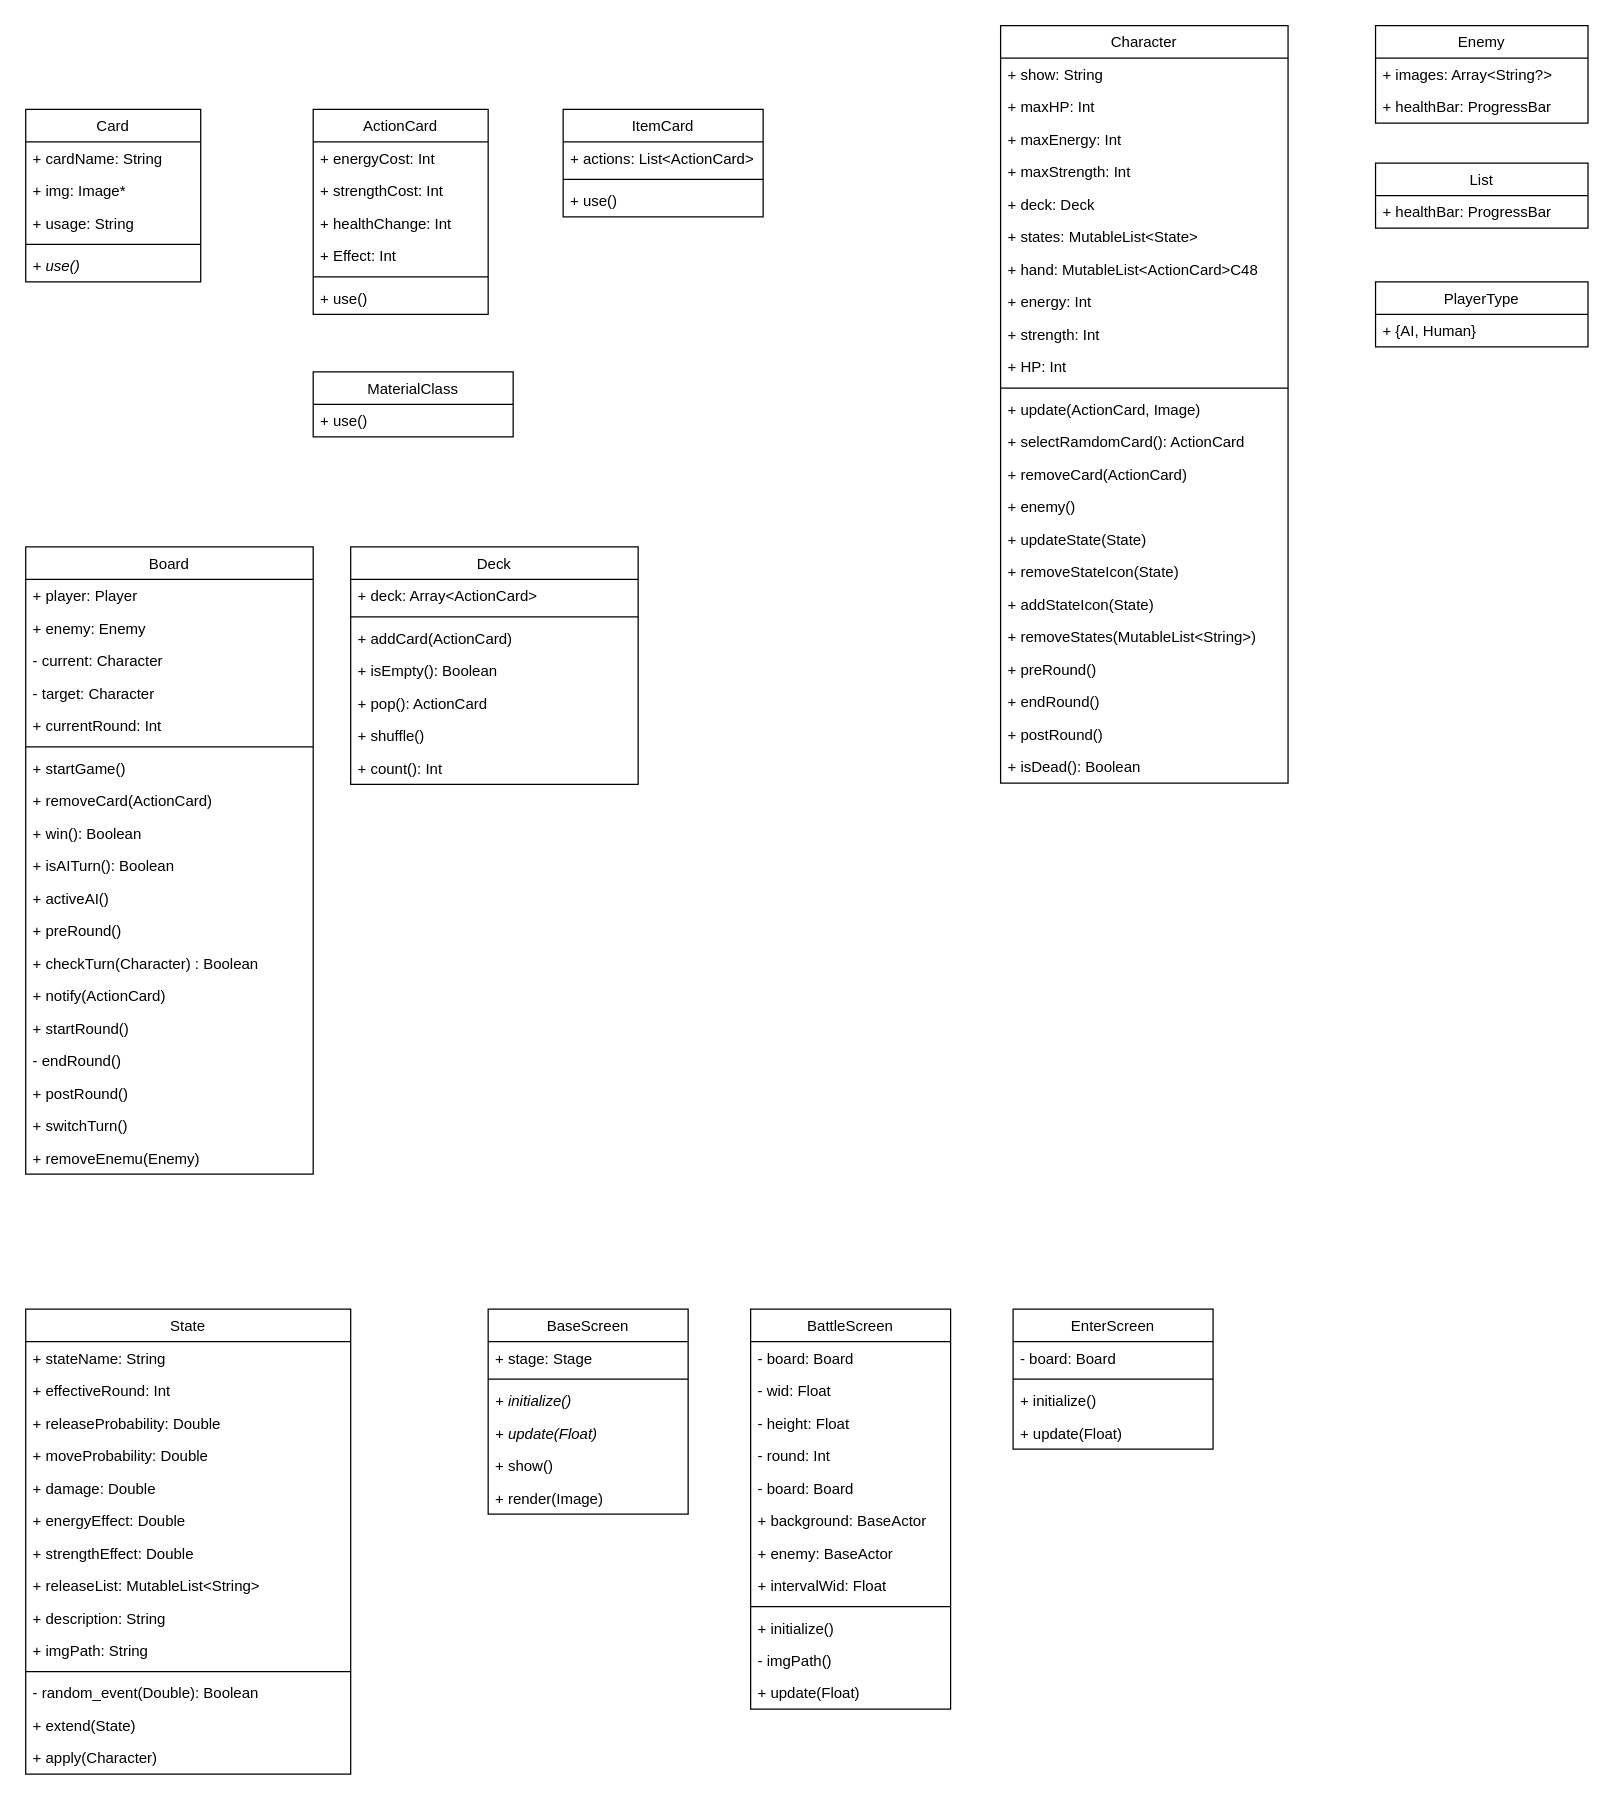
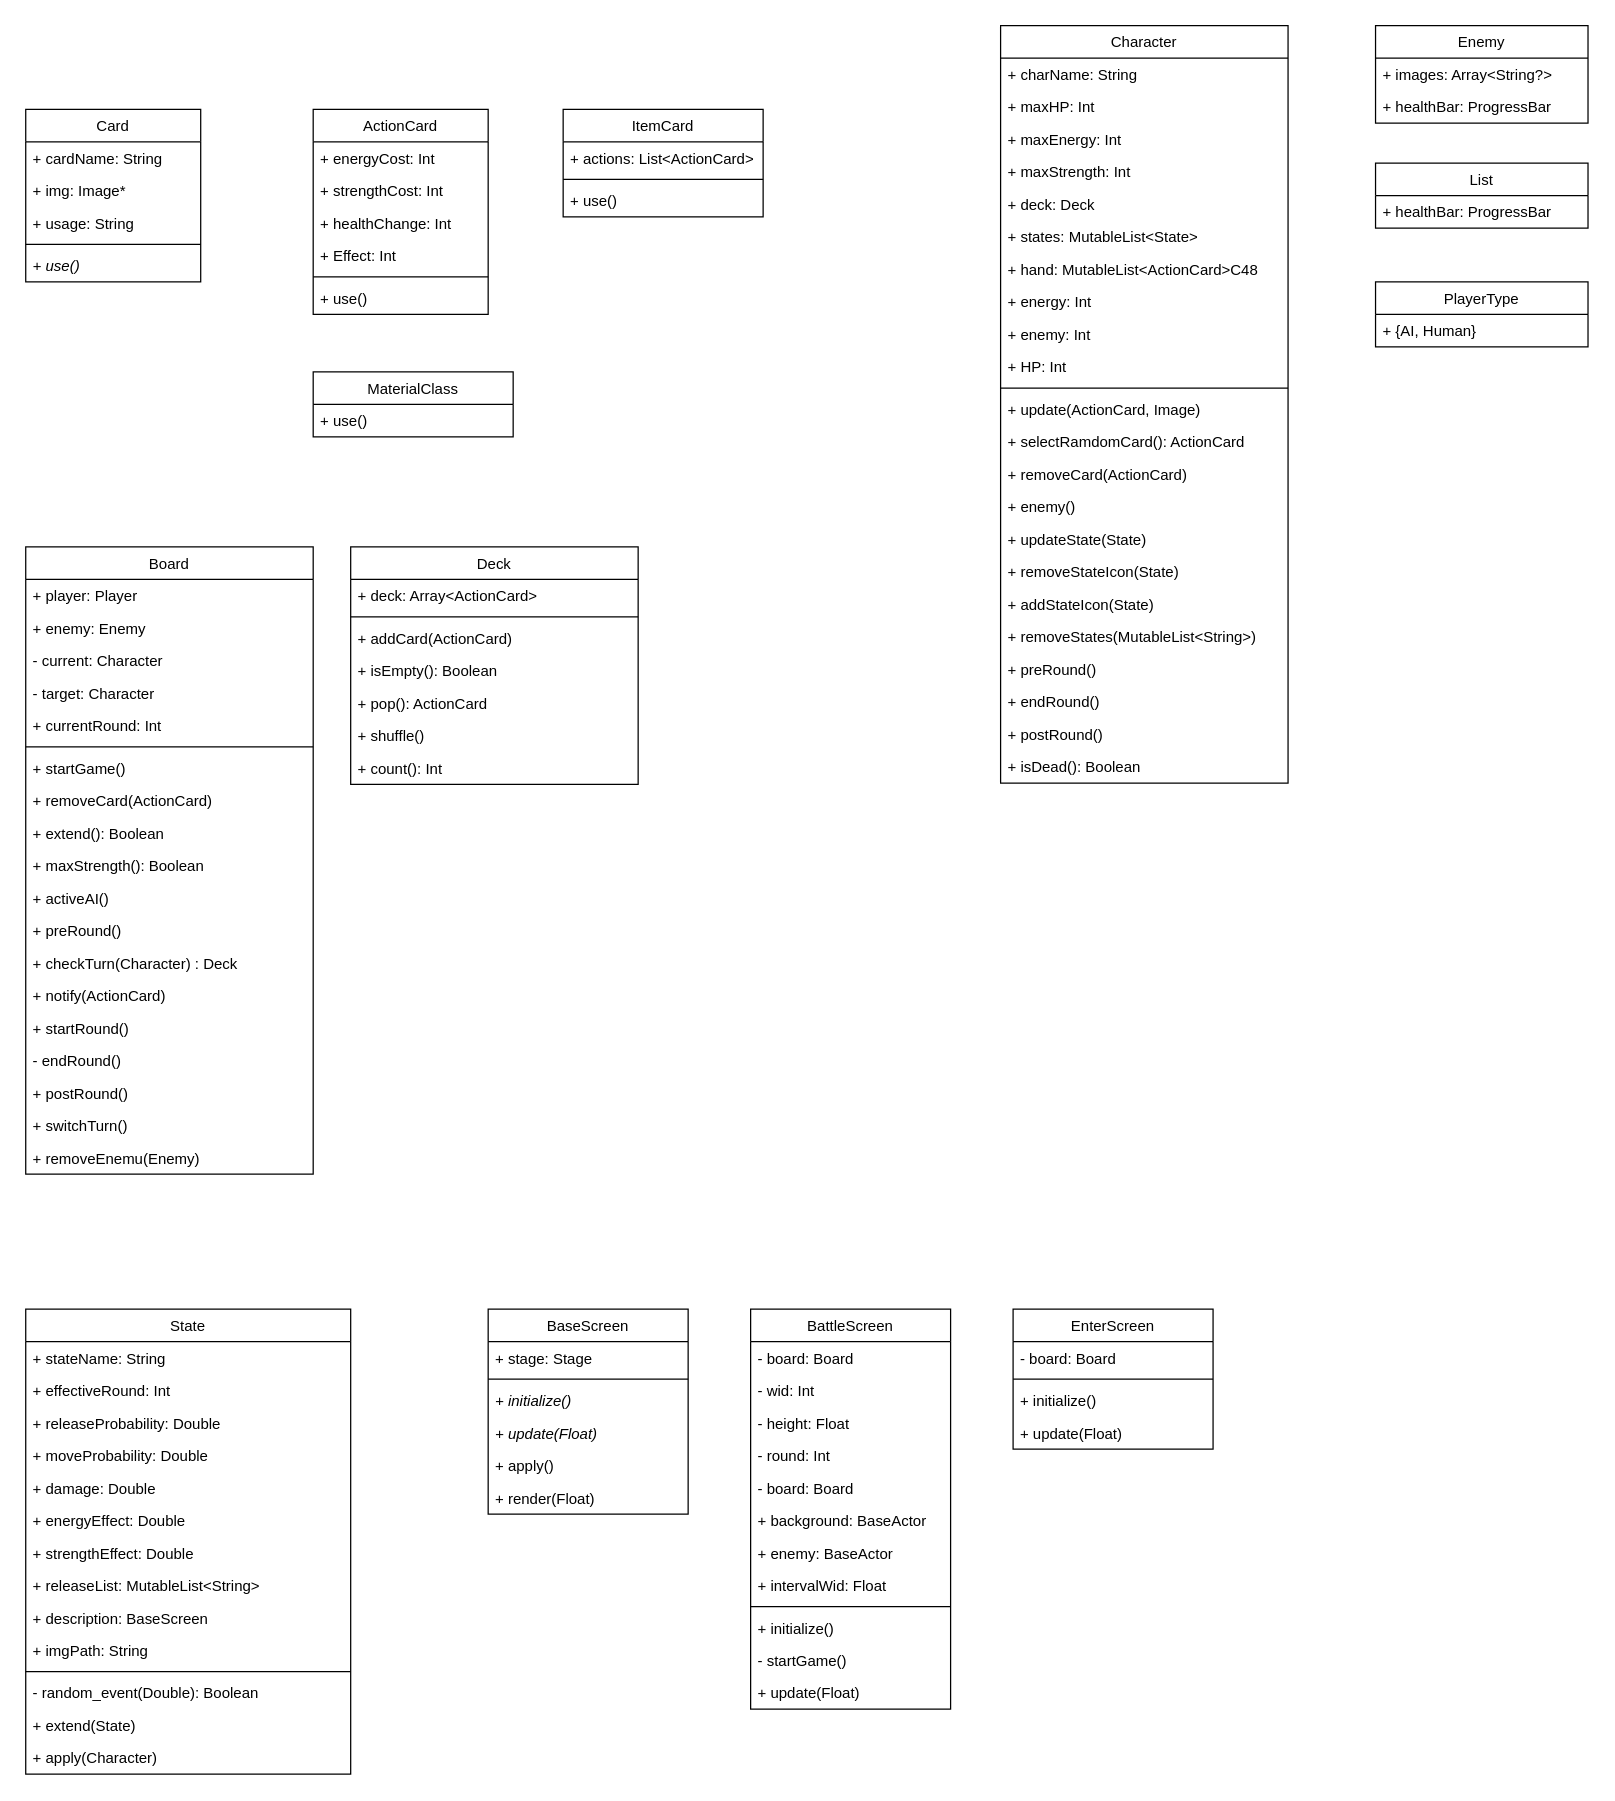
(1059, 75) -> (1075, 75)
(1065, 335) -> (1052, 335)
(90, 834) -> (105, 834)
(111, 866) -> (126, 866)
(157, 964) -> (147, 964)
(798, 1391) -> (792, 1391)
(527, 1466) -> (529, 1466)
(556, 1499) -> (554, 1499)
(109, 1619) -> (128, 1619)
(800, 1661) -> (810, 1661)
